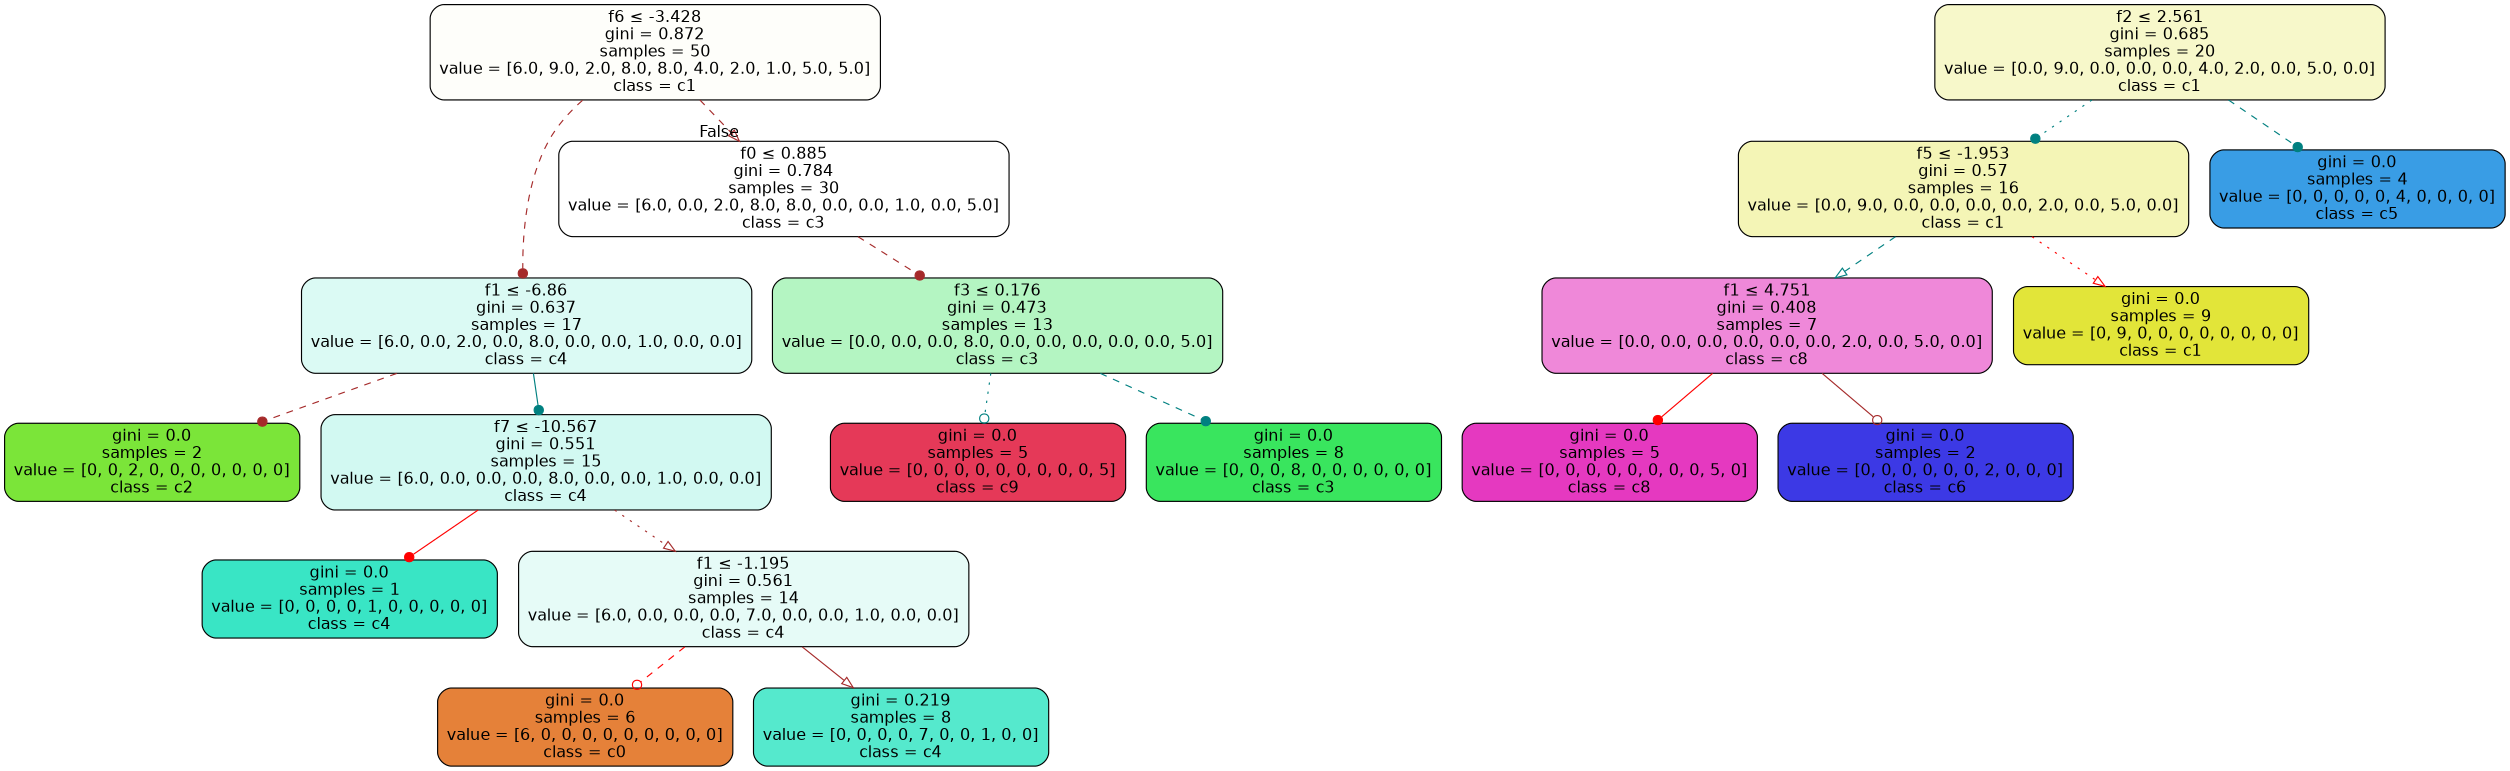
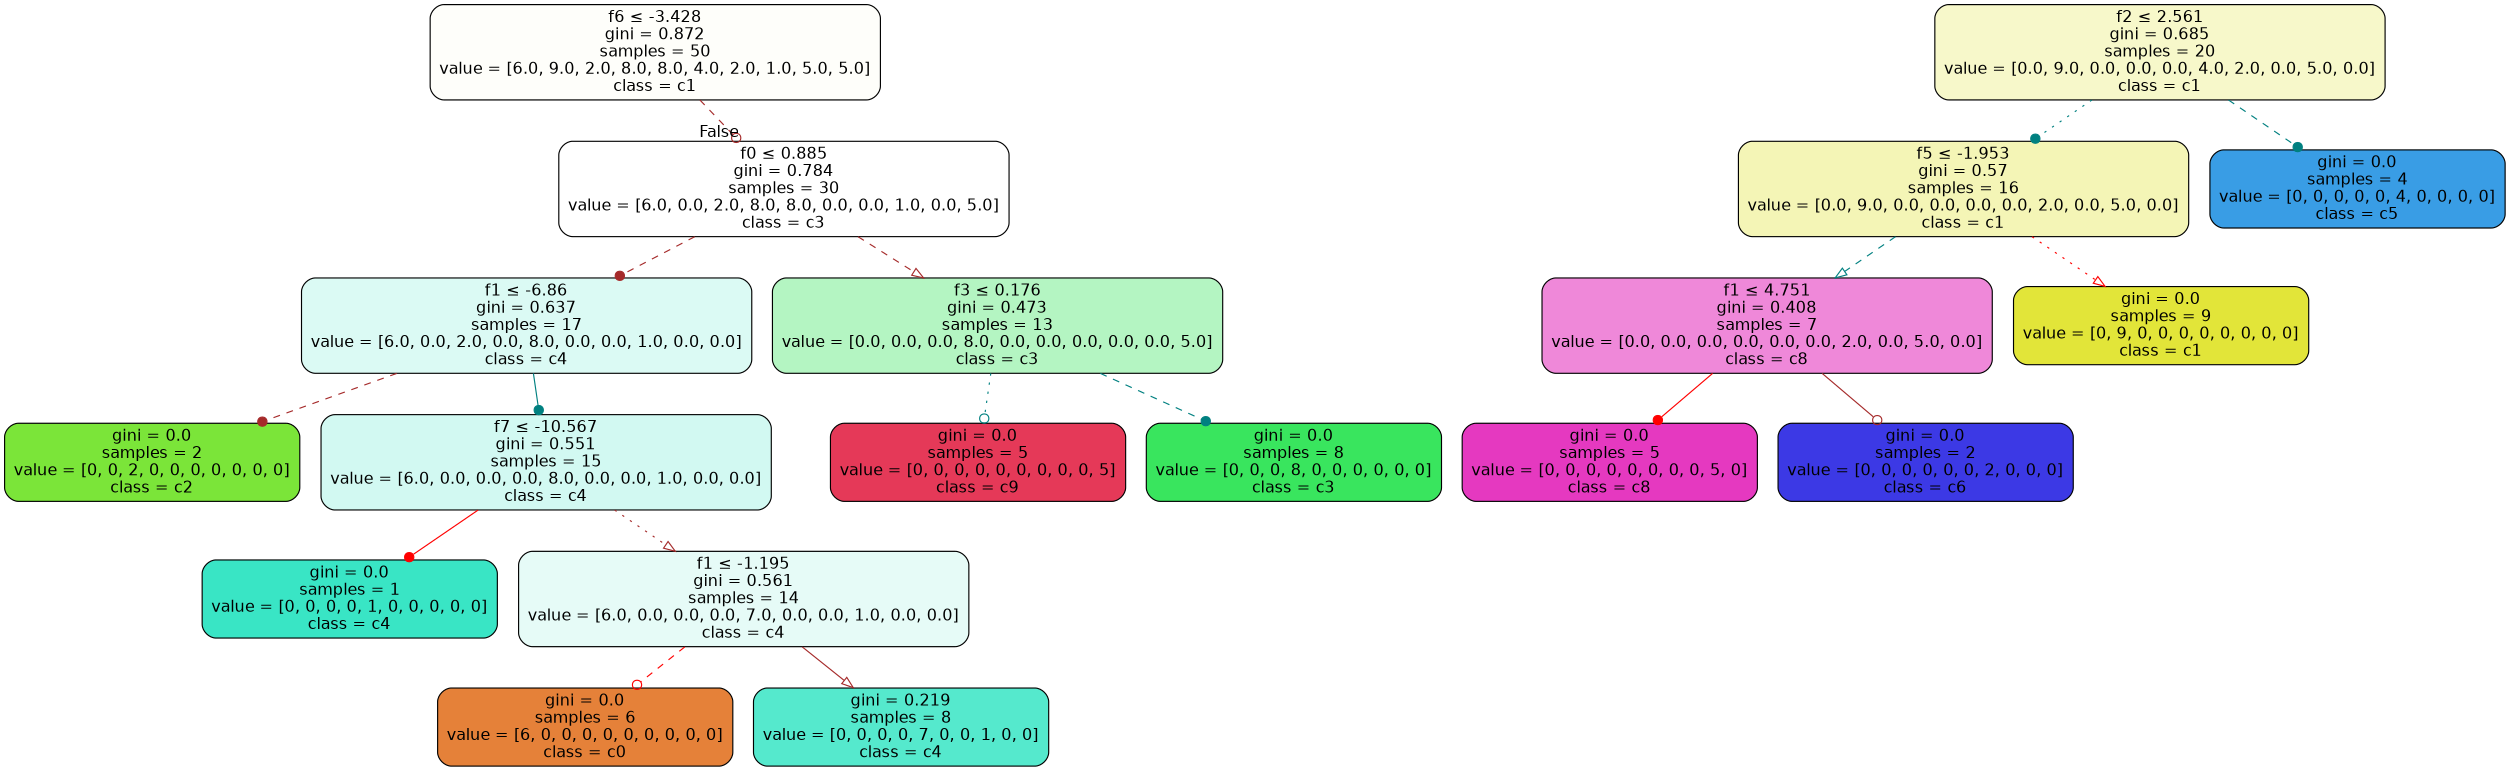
(716, 117) -> (716, 117)
(534, 177) -> (659, 255)
(886, 254) -> (886, 254)
